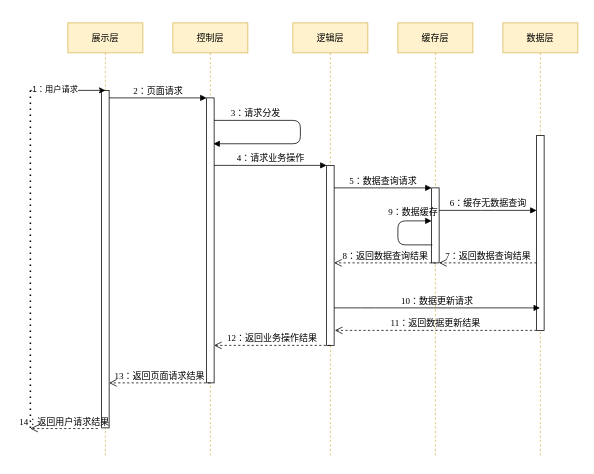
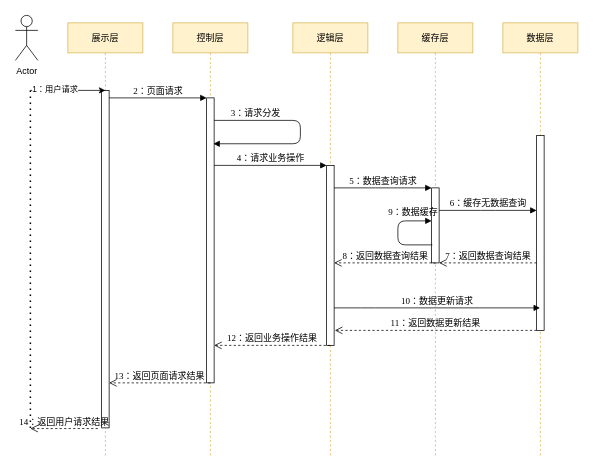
none -> (27, 38)
